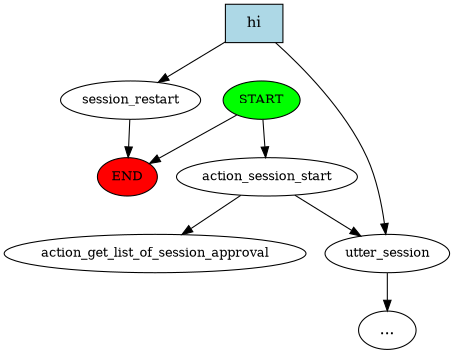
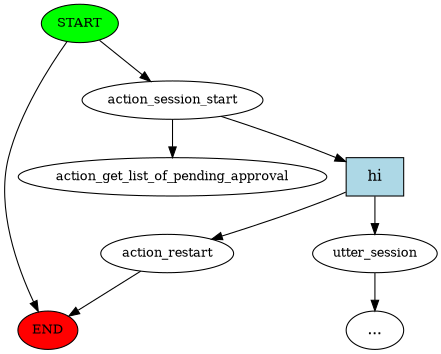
(131, 100) -> (167, 254)
(323, 213) -> (279, 136)
(155, 254) -> (173, 177)
